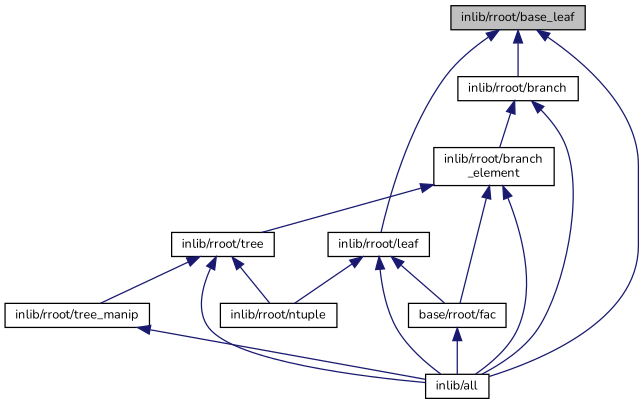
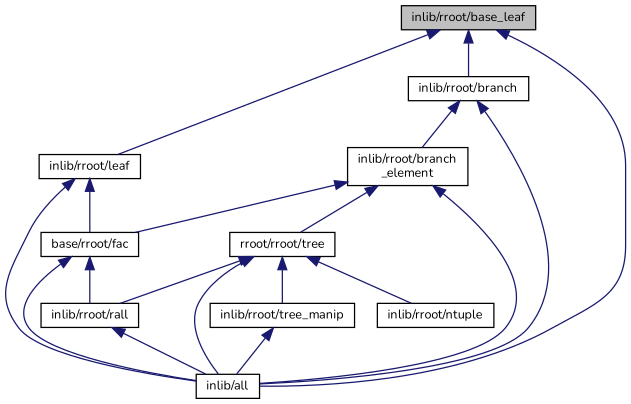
(223, 244) -> (282, 244)
(323, 284) -> none
none -> (90, 315)
